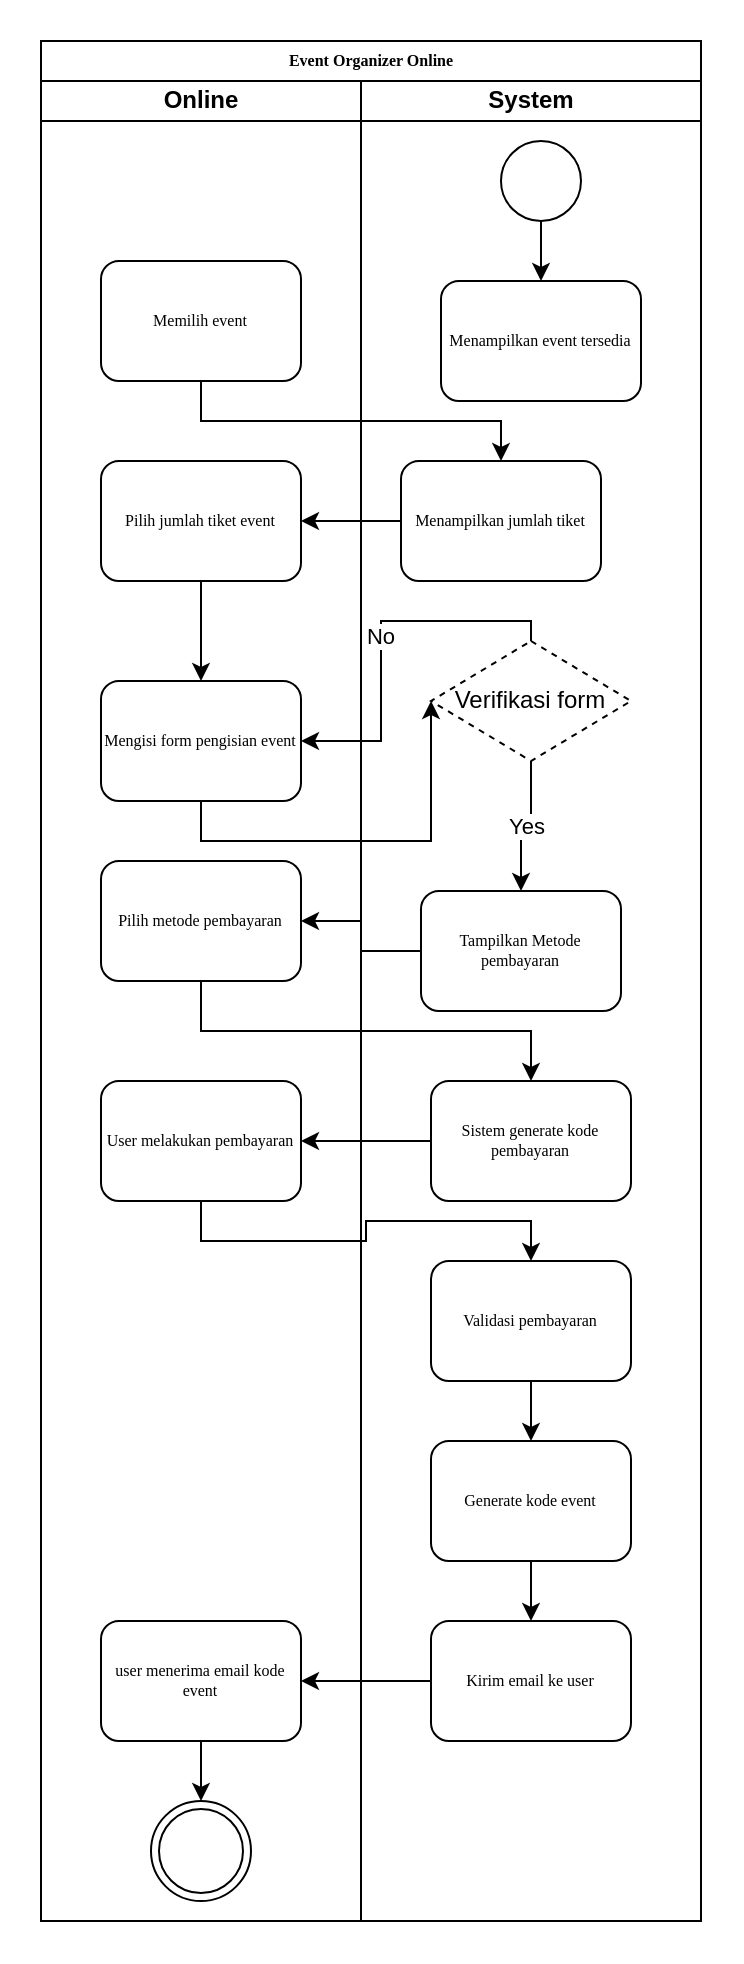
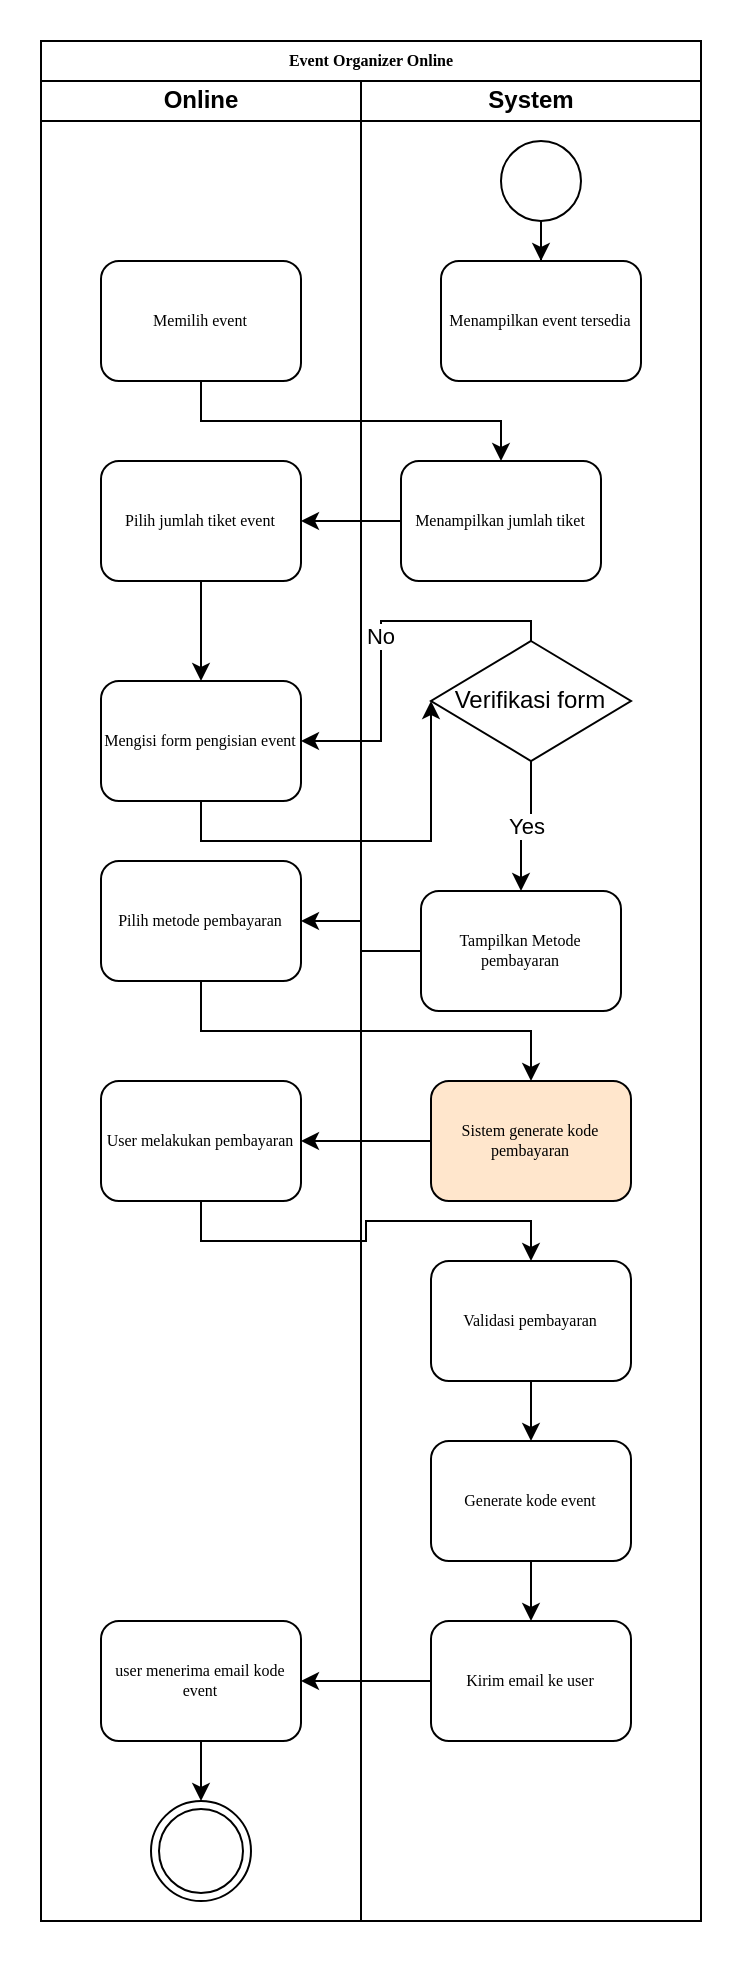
(541, 341) -> (541, 321)
(531, 701) -> (531, 701)
(531, 1141) -> (531, 1141)
